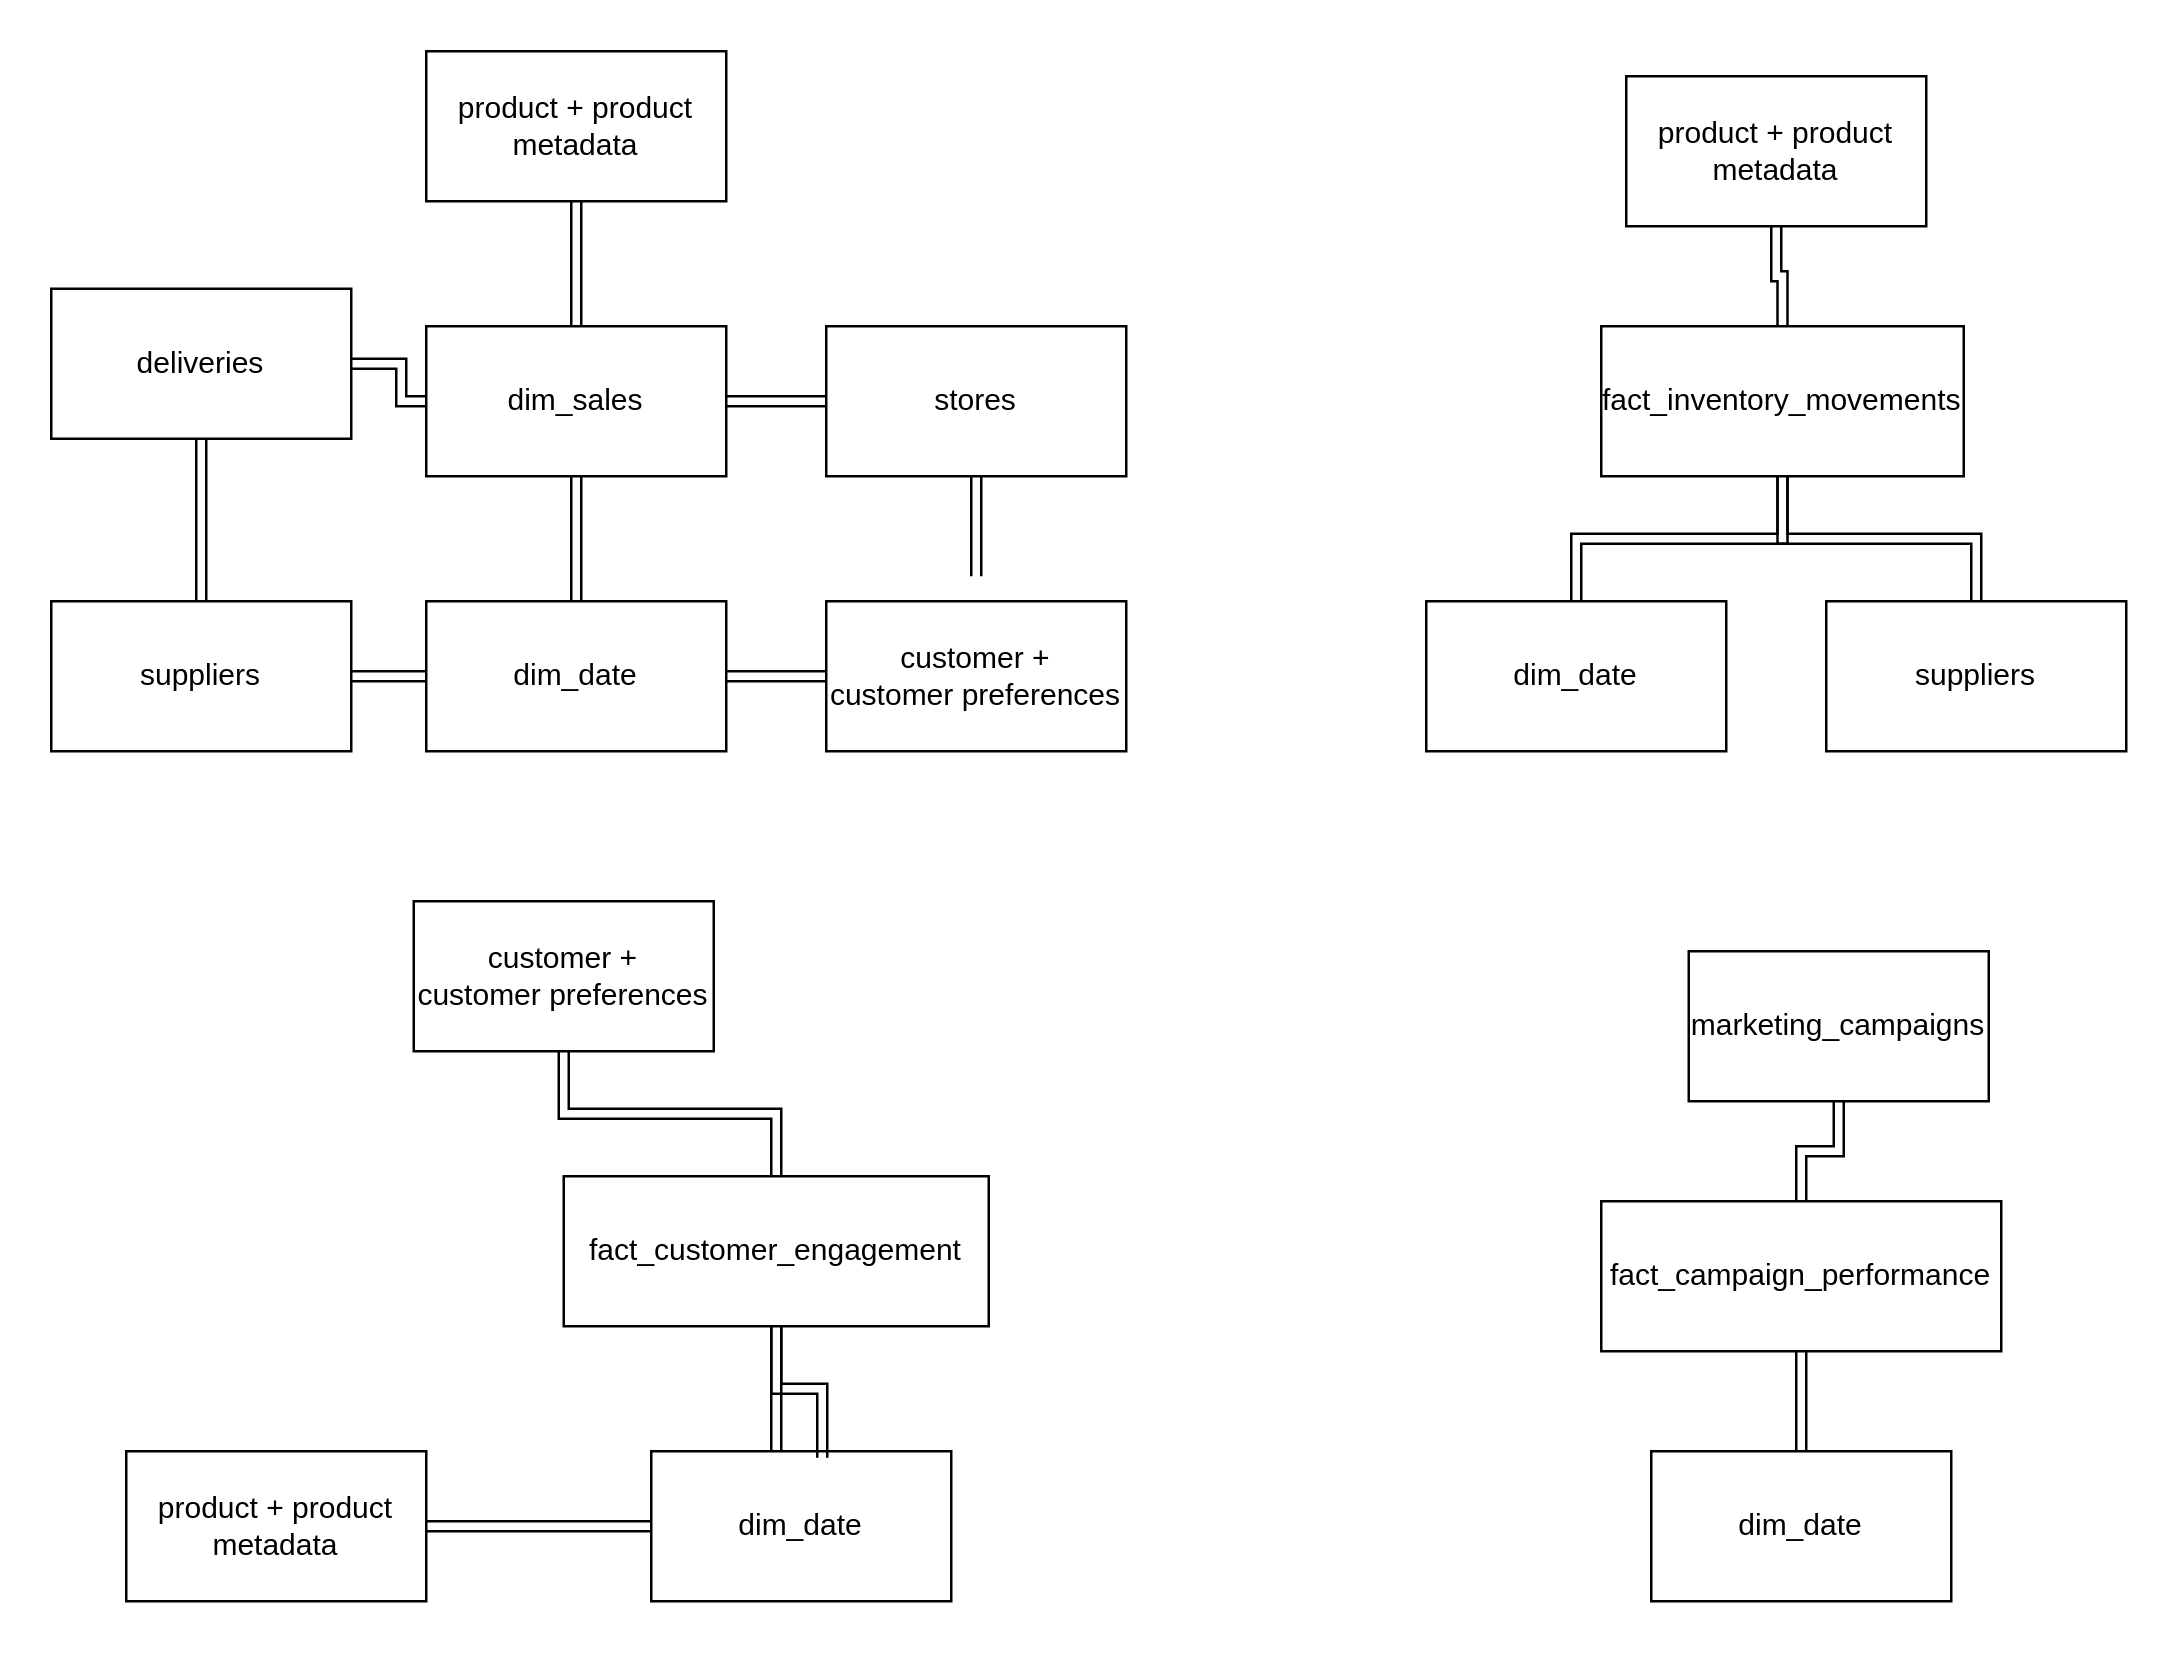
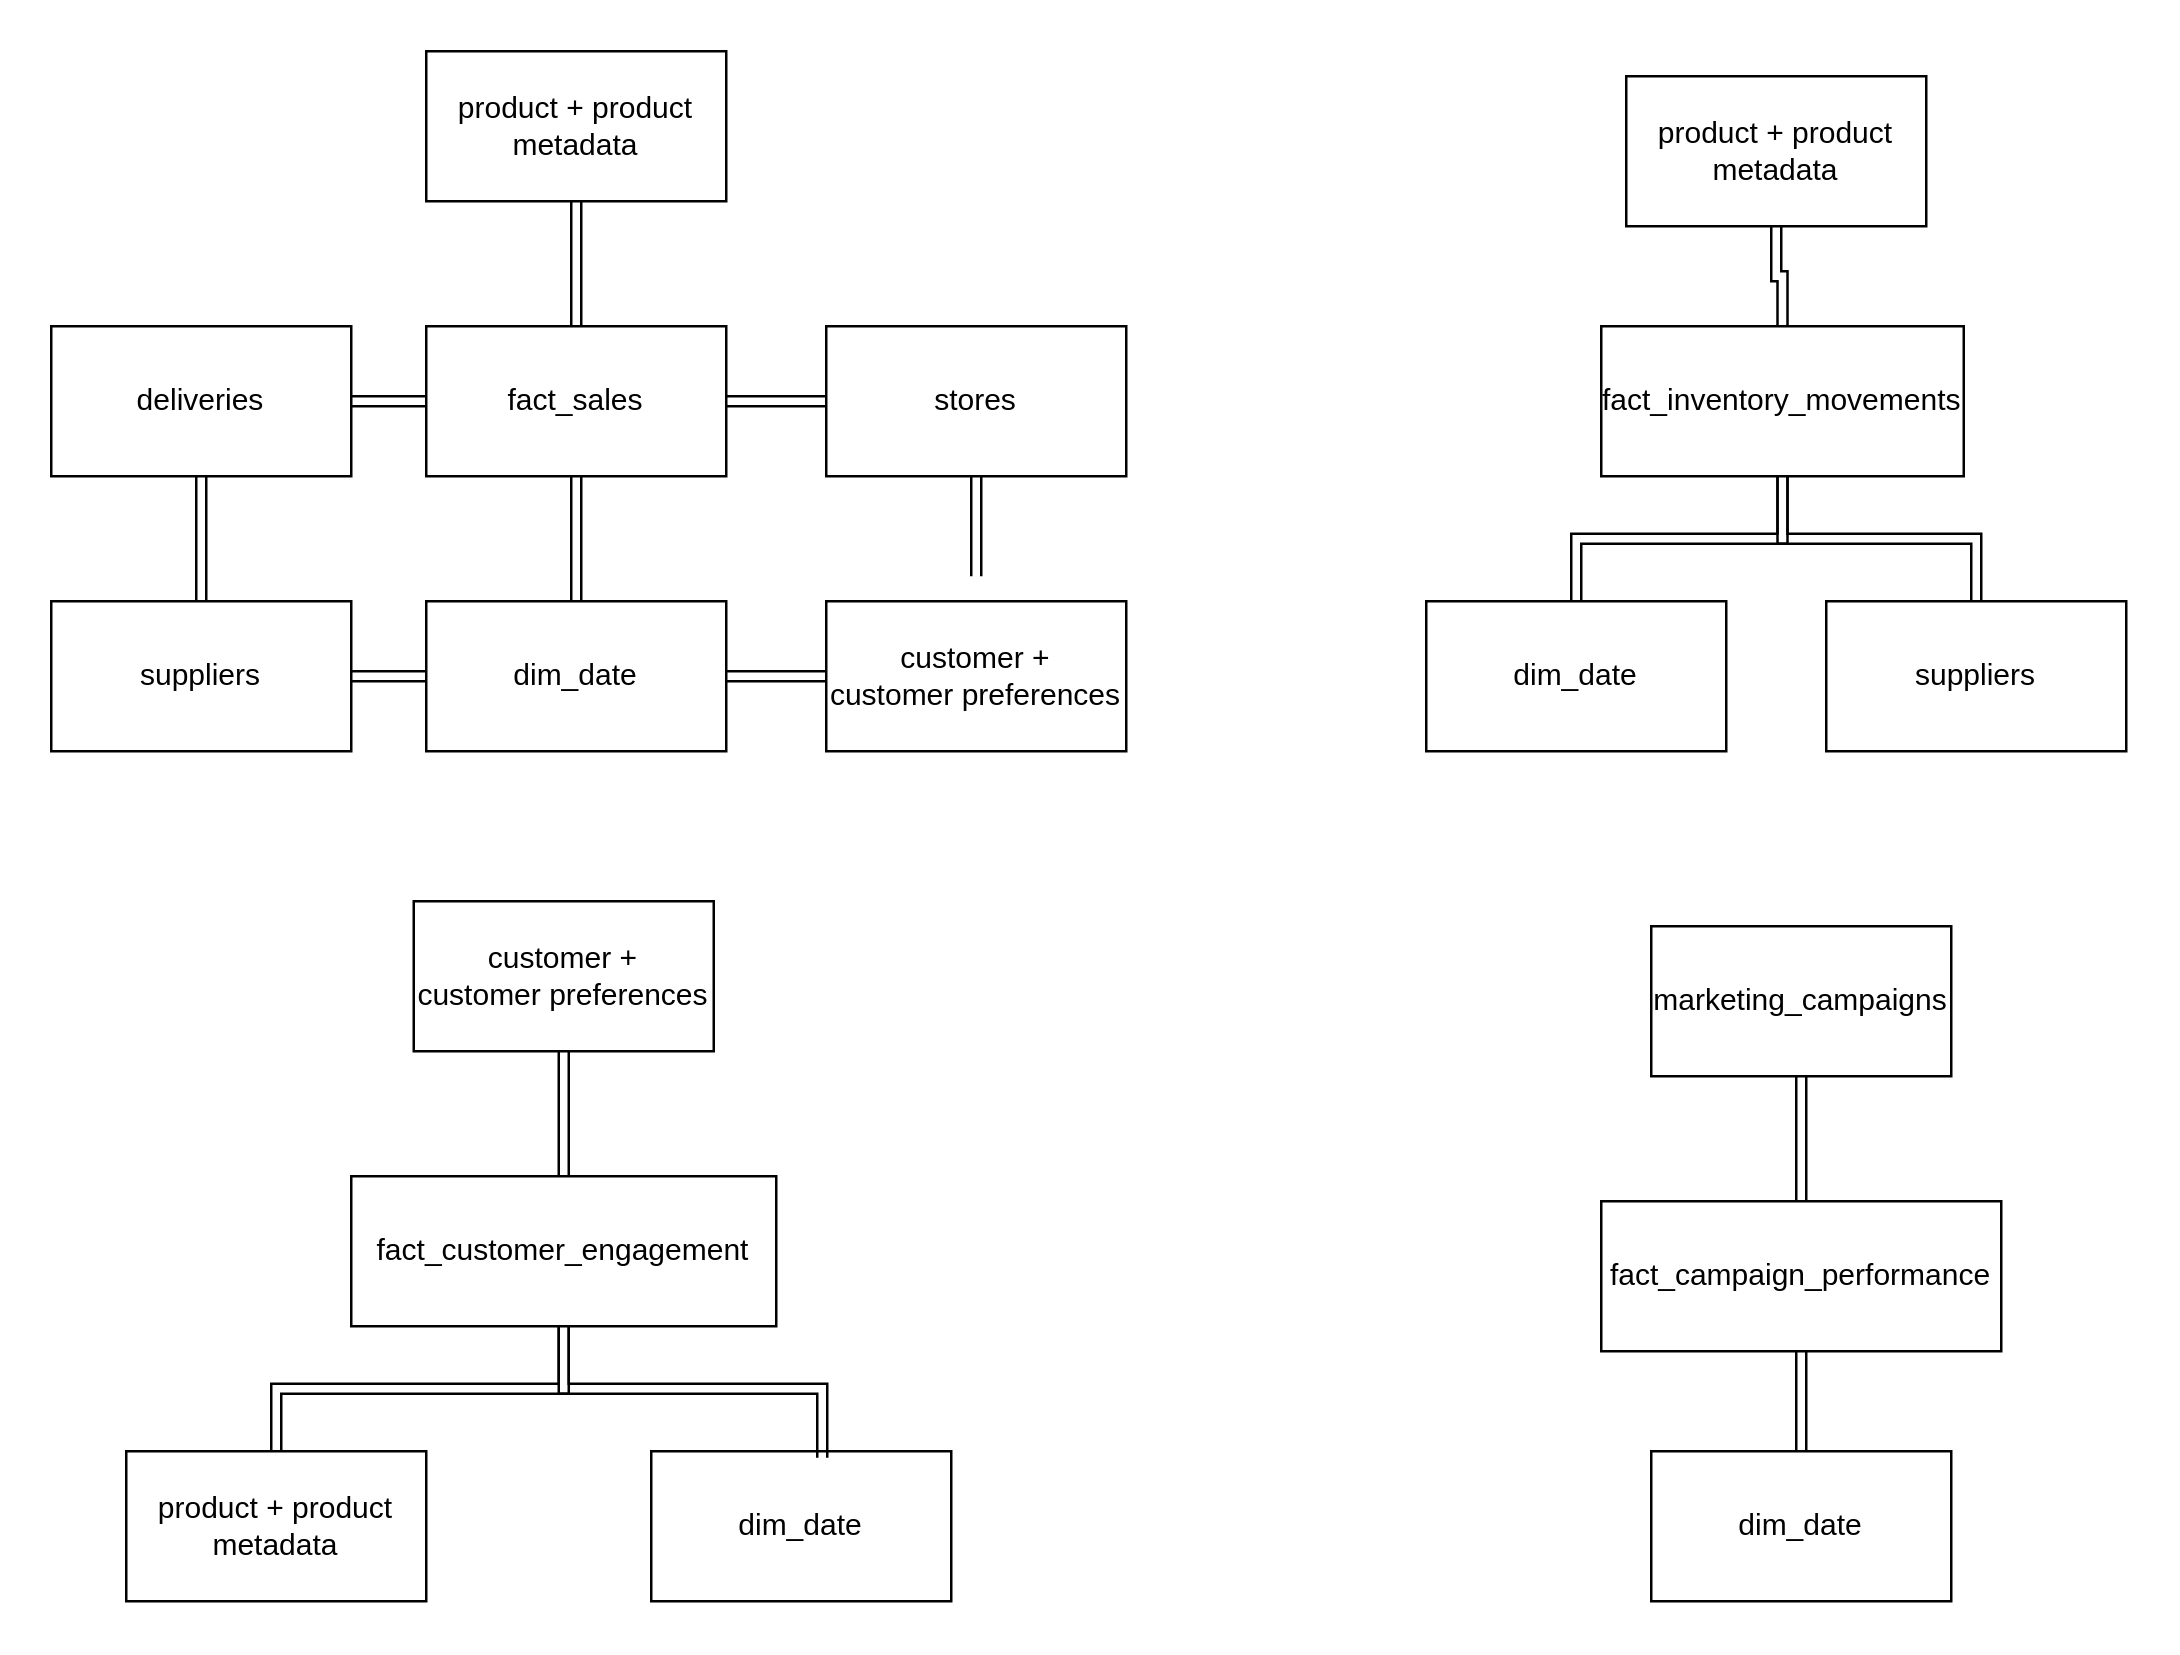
(201, 364) -> (201, 401)
(576, 401) -> (576, 401)
(1839, 1026) -> (1801, 1001)
(776, 1251) -> (564, 1251)
